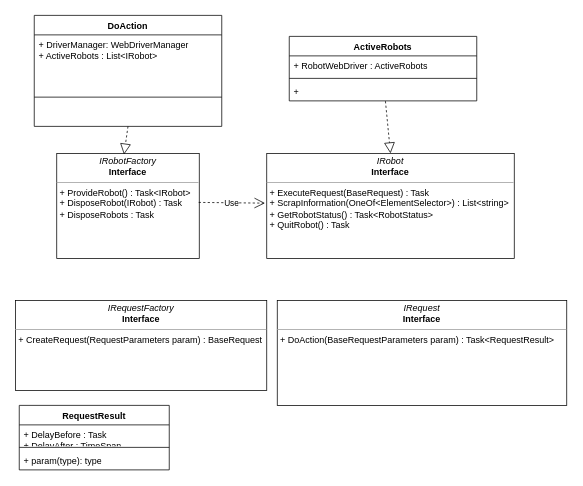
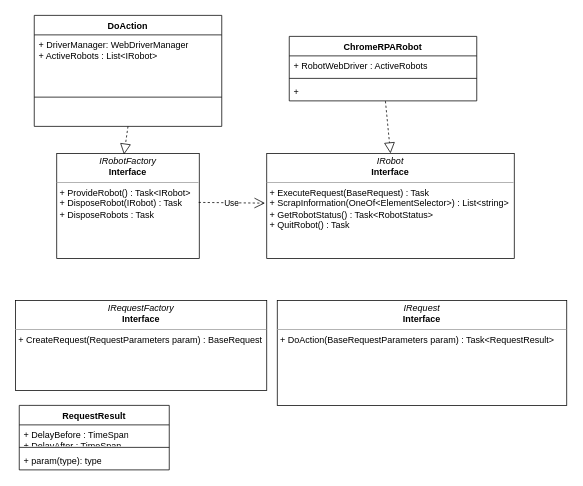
(383, 47) -> (383, 47)
(75, 441) -> (77, 441)
